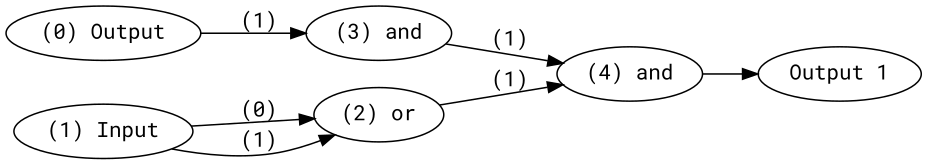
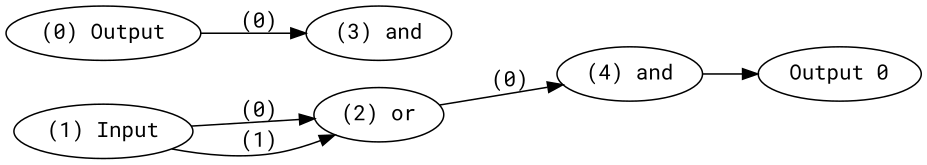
(253, 22) -> (253, 22)
(497, 52) -> none
(840, 74) -> (840, 74)
(504, 81) -> (504, 81)
